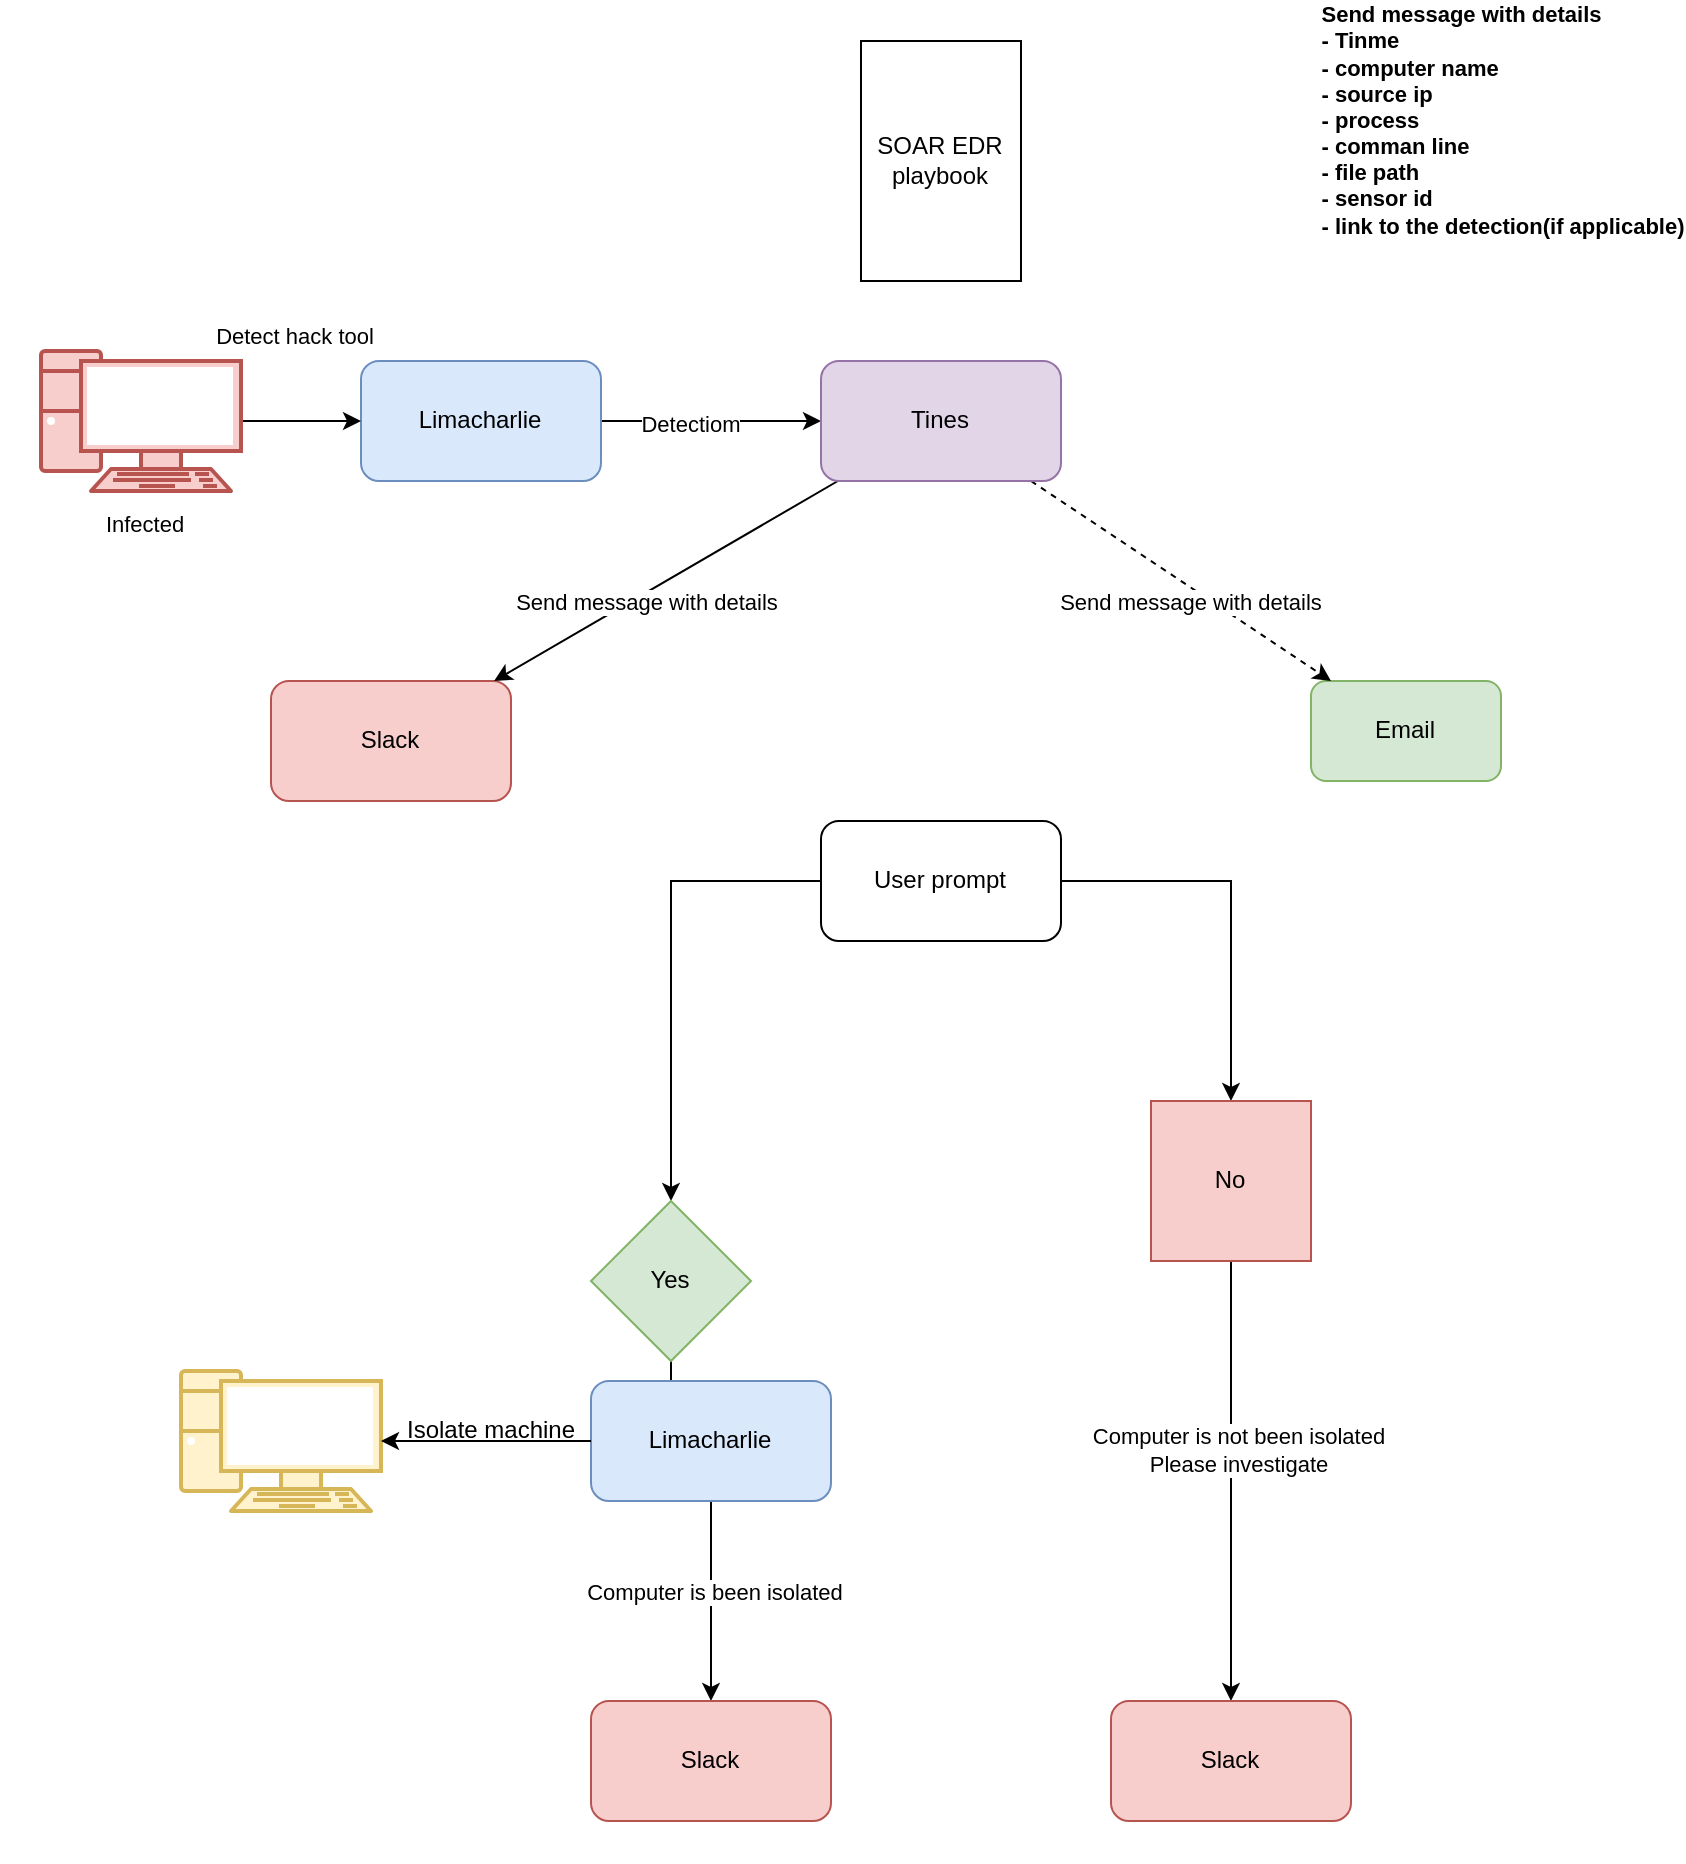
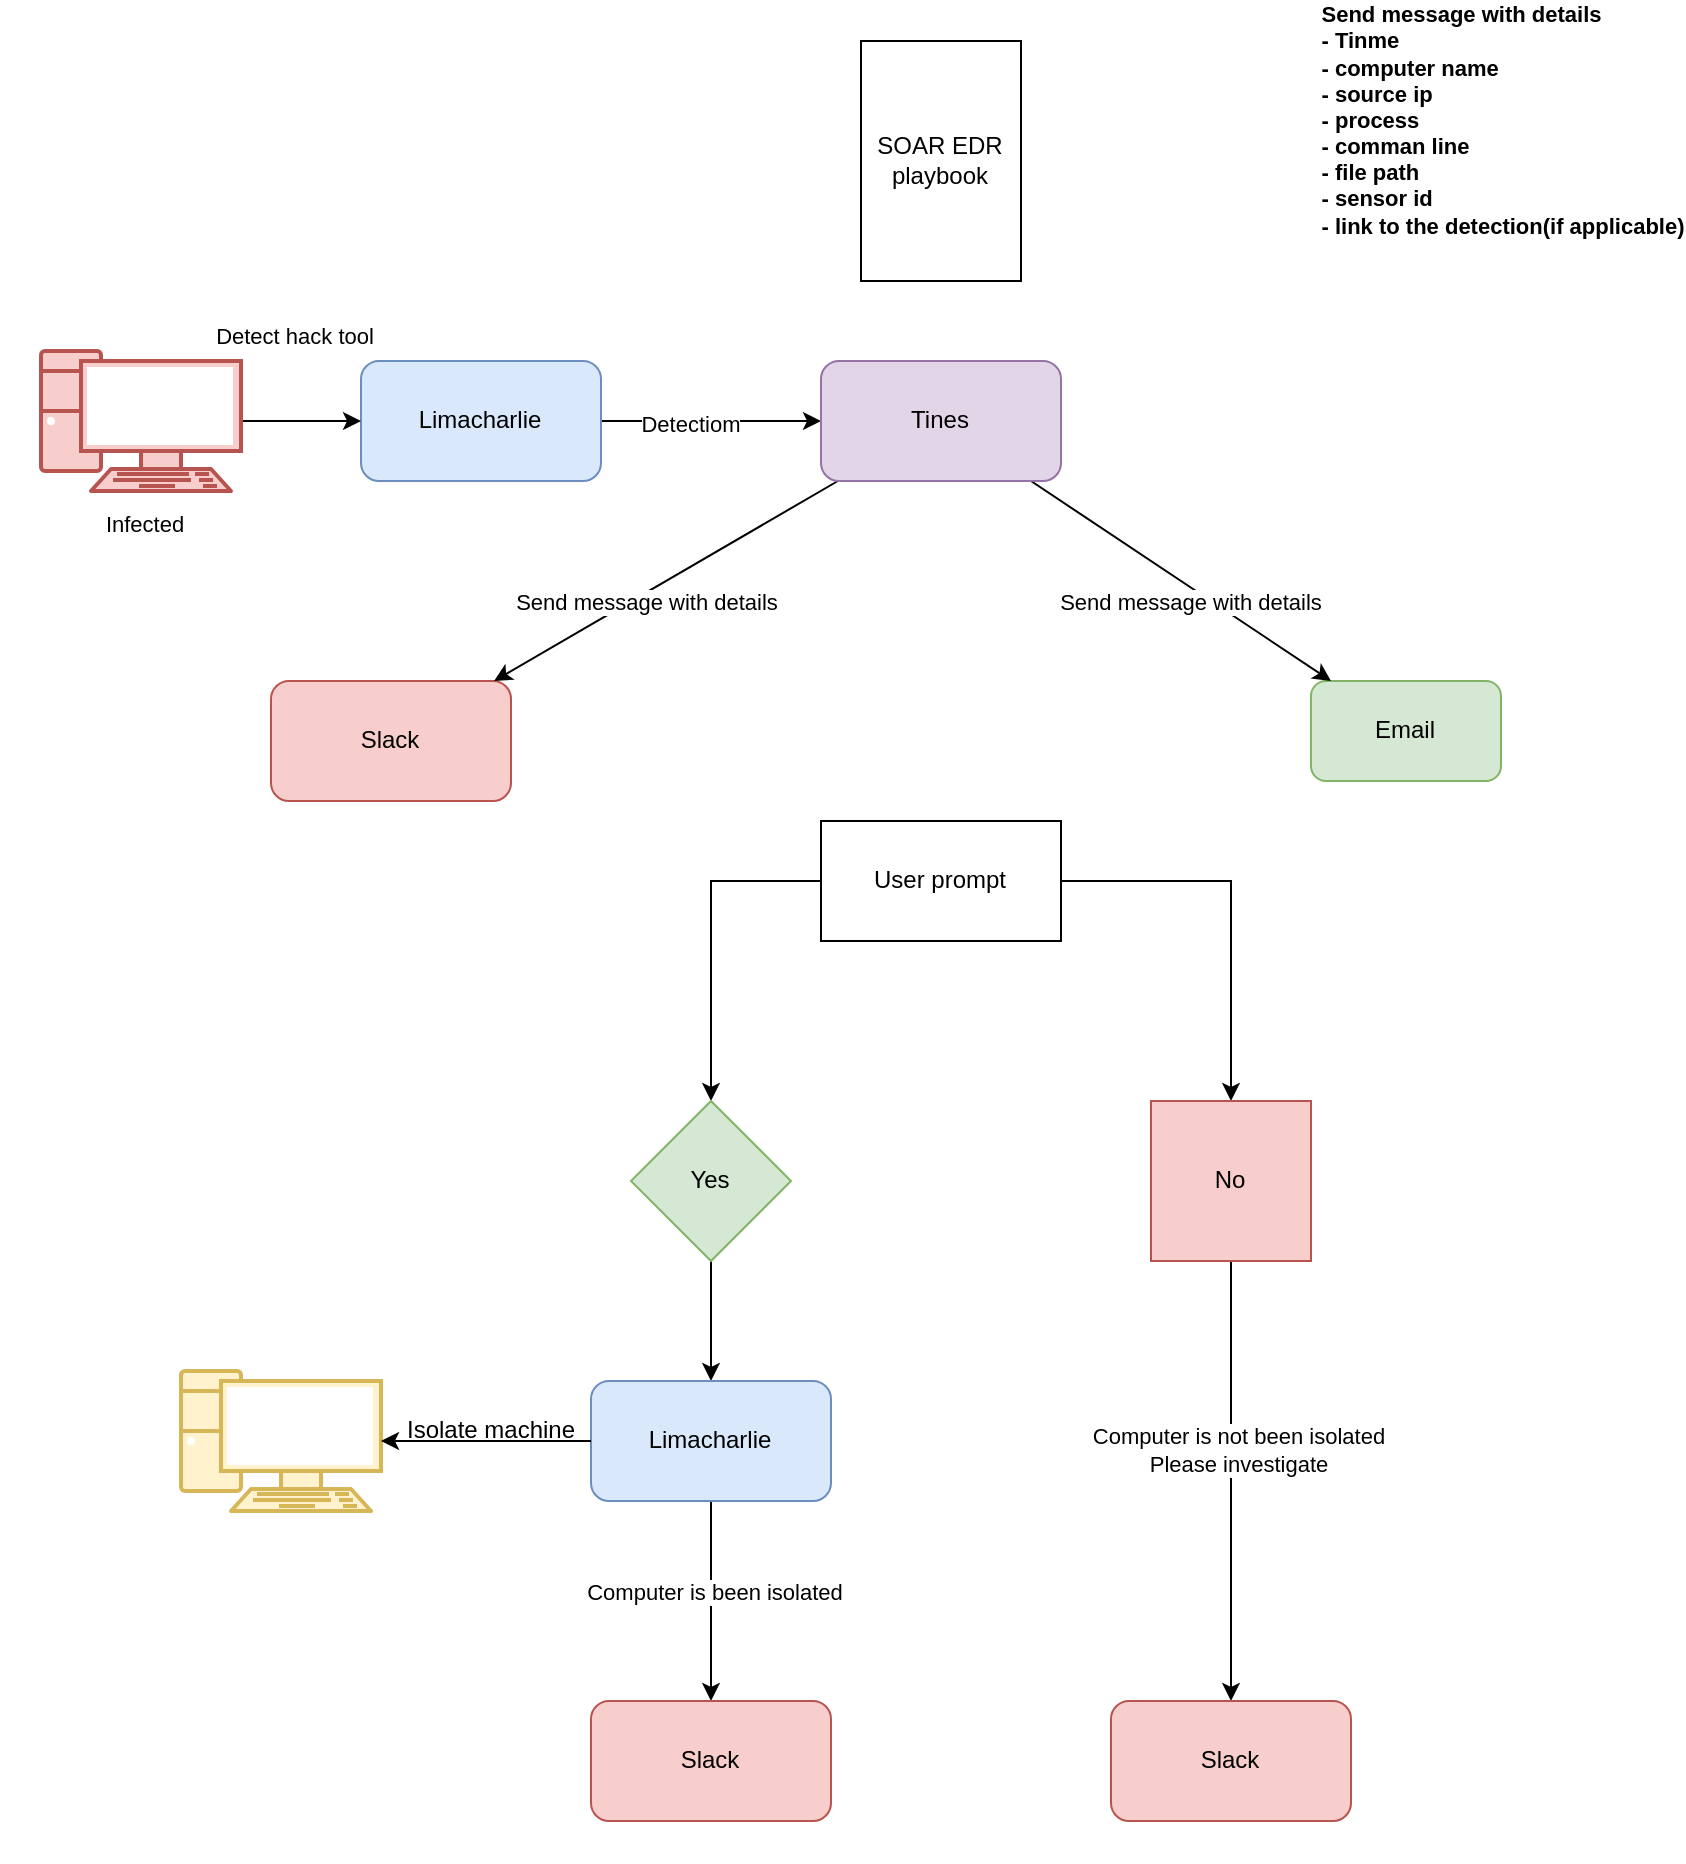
(1112, 535) -> (1112, 535)
(941, 881) -> (941, 881)
(671, 1281) -> (711, 1181)
